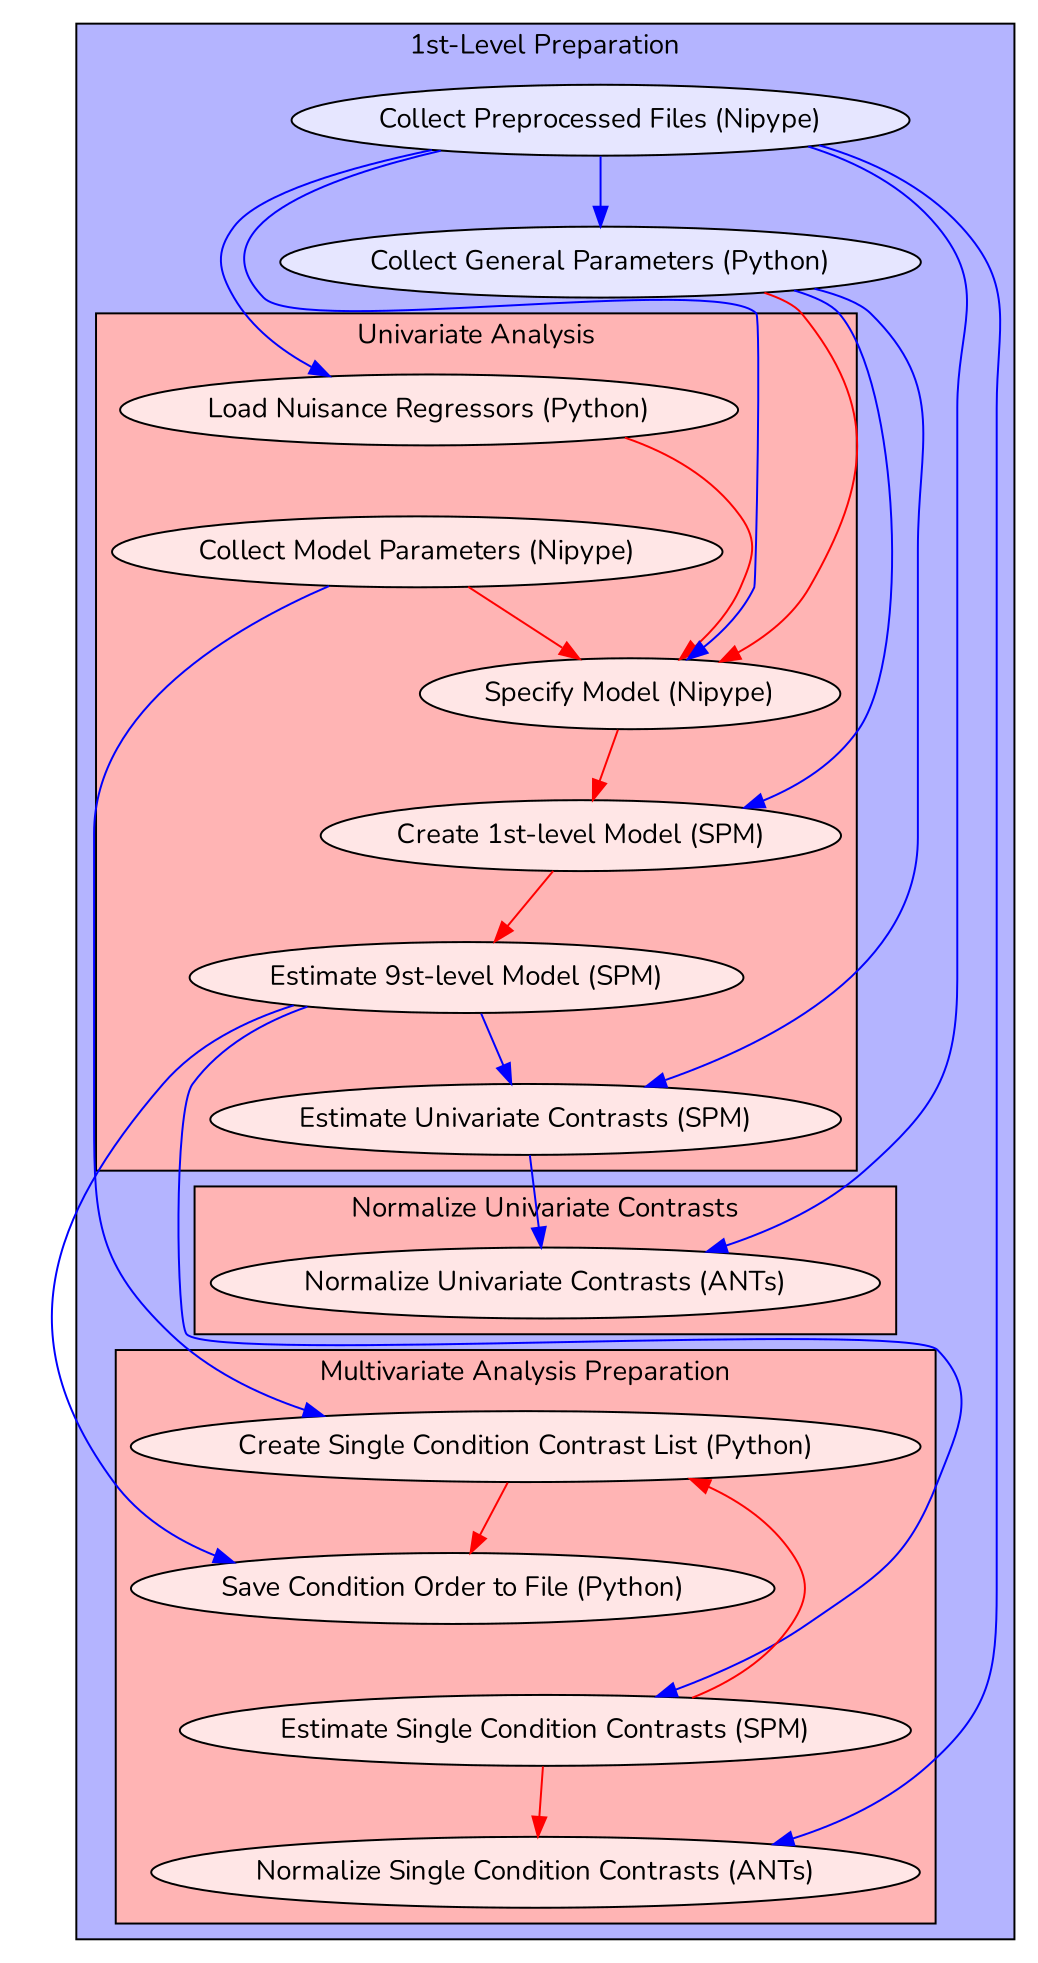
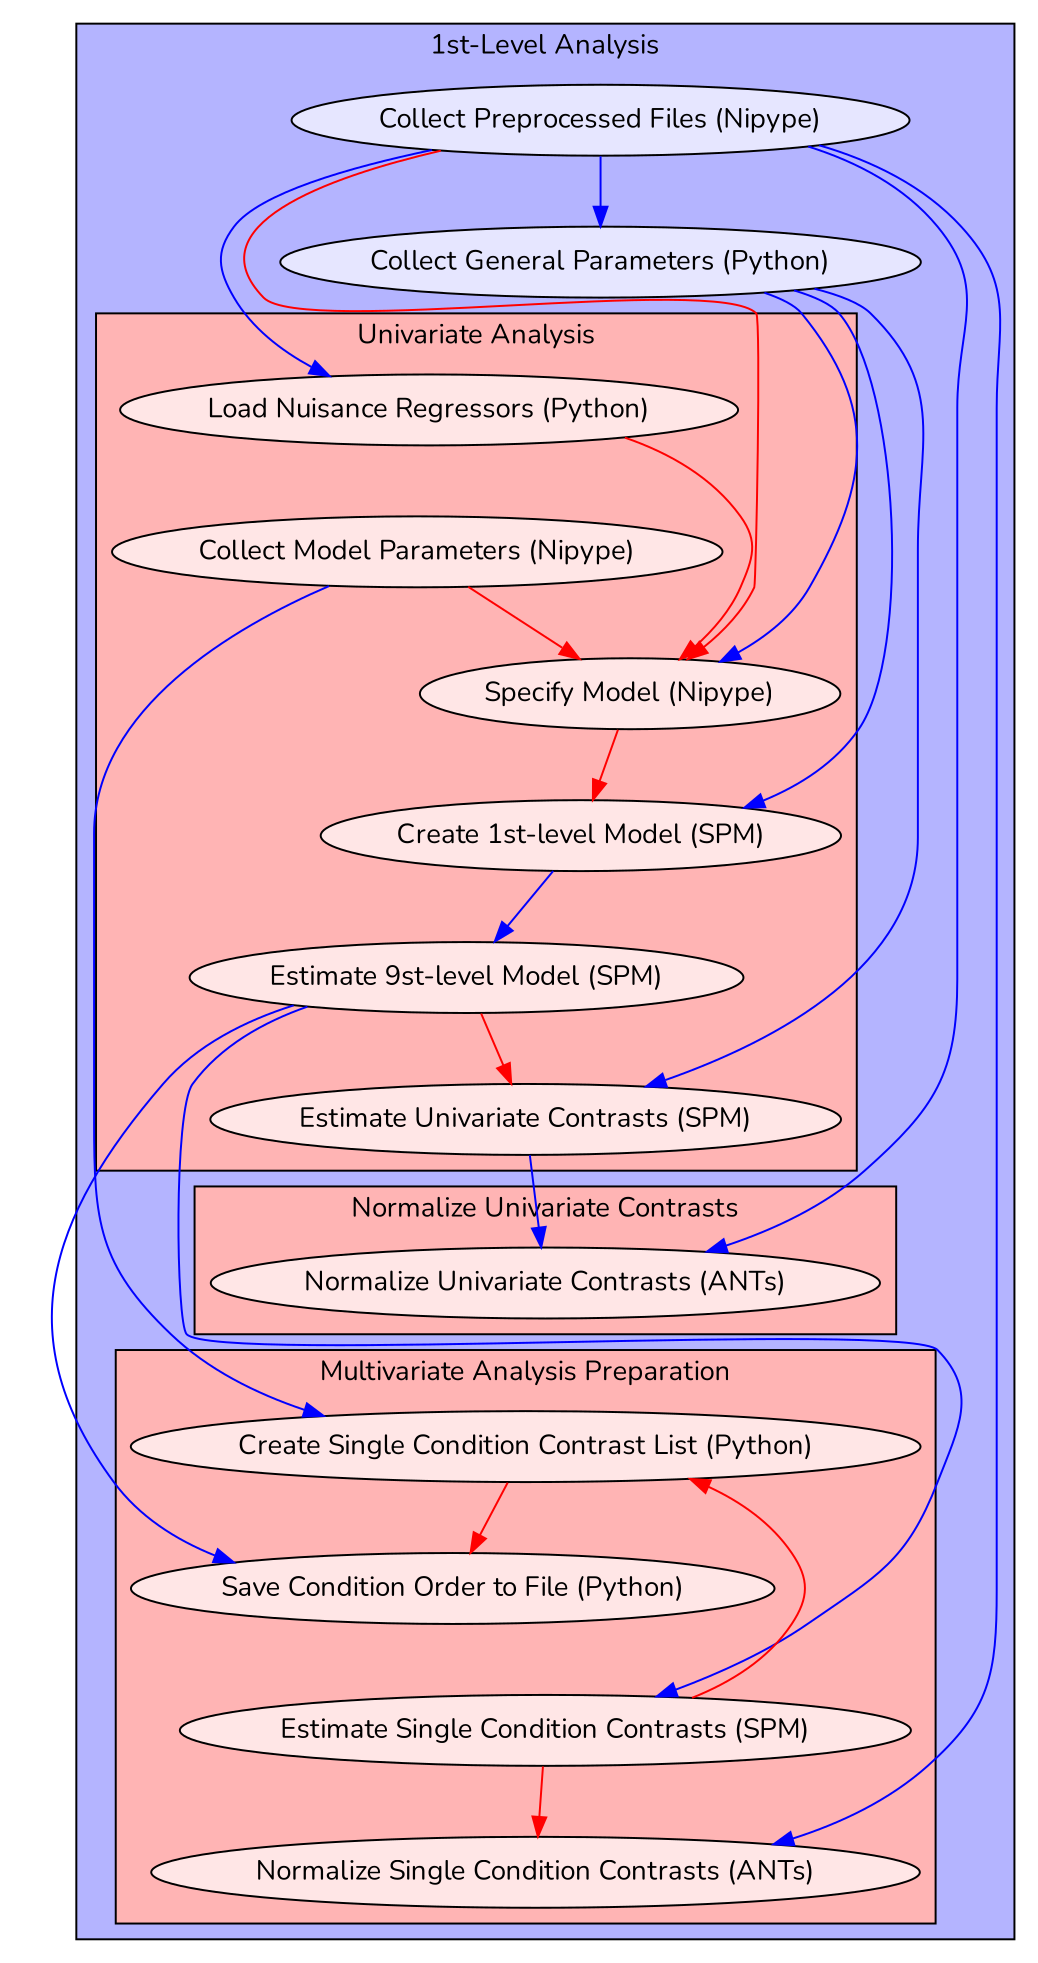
(545, 46) -> (545, 46)
(603, 301) -> (603, 301)
(843, 518) -> (843, 518)
(530, 899) -> (530, 899)
(492, 1039) -> (492, 1039)
